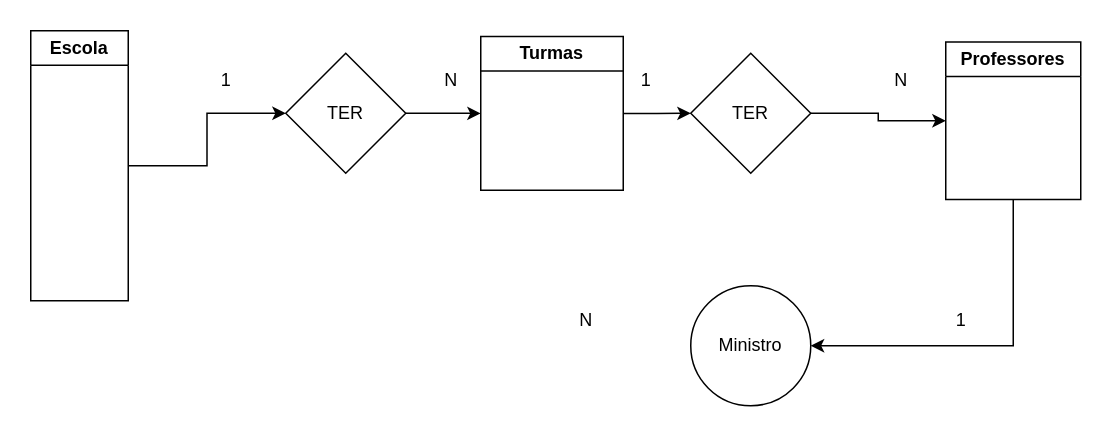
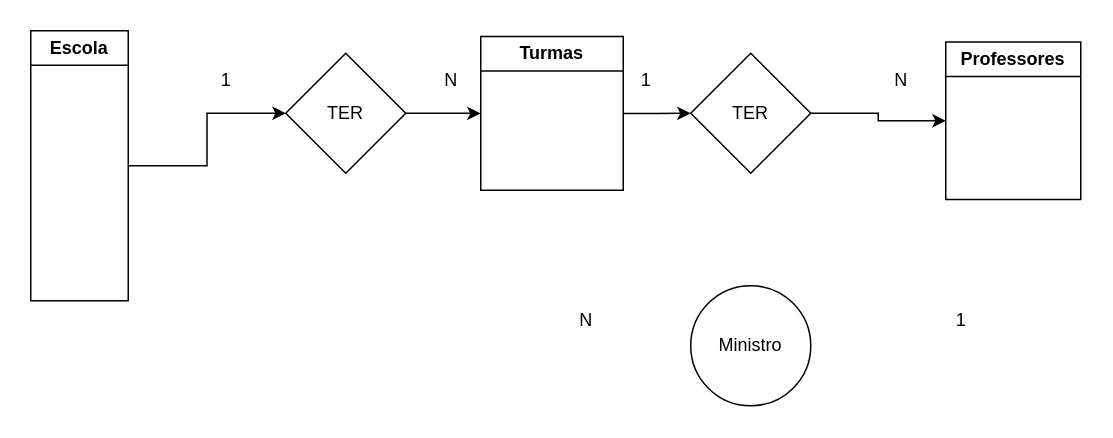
(989, 346) -> none
